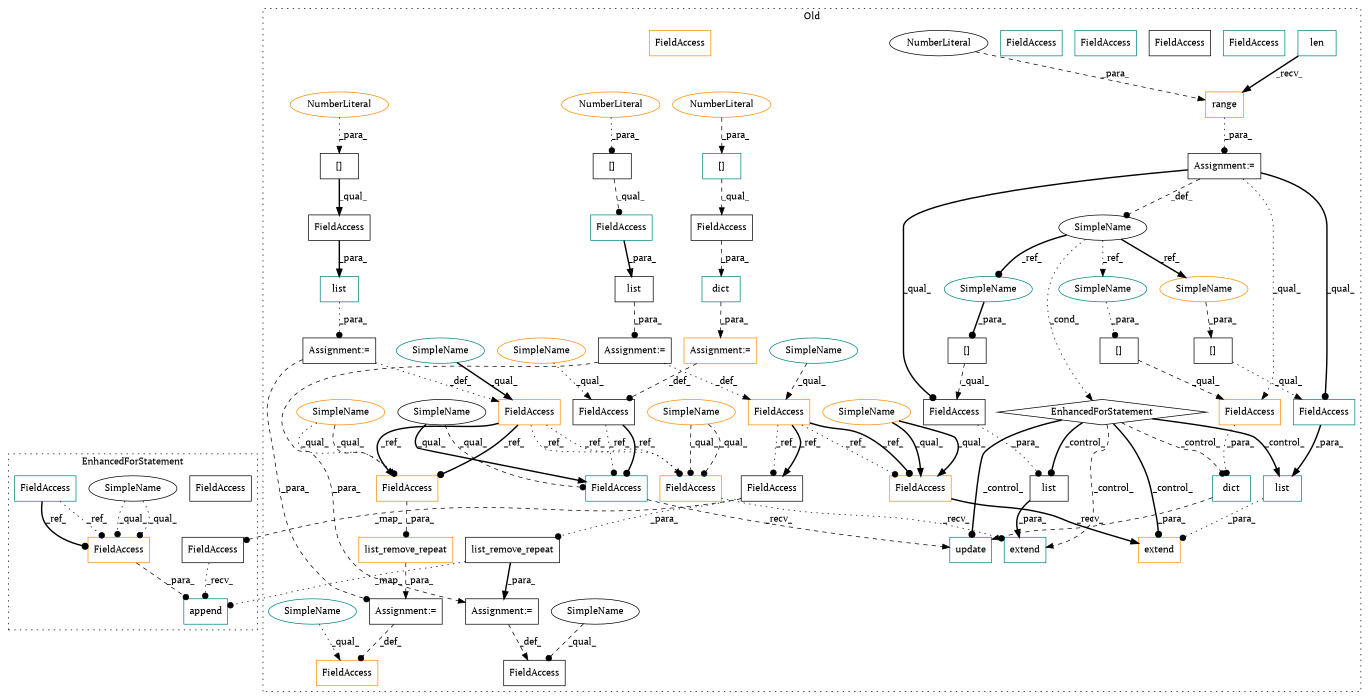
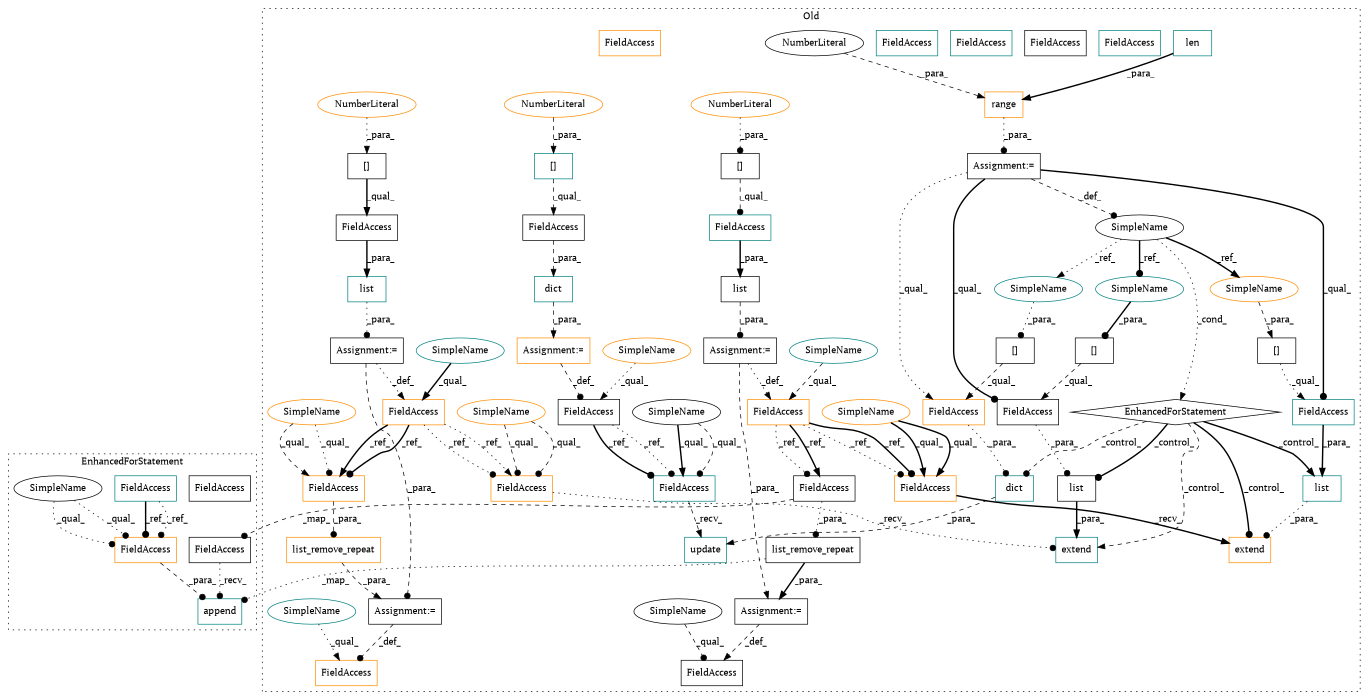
(1289, 74) -> (1141, 74)
(986, 451) -> none
